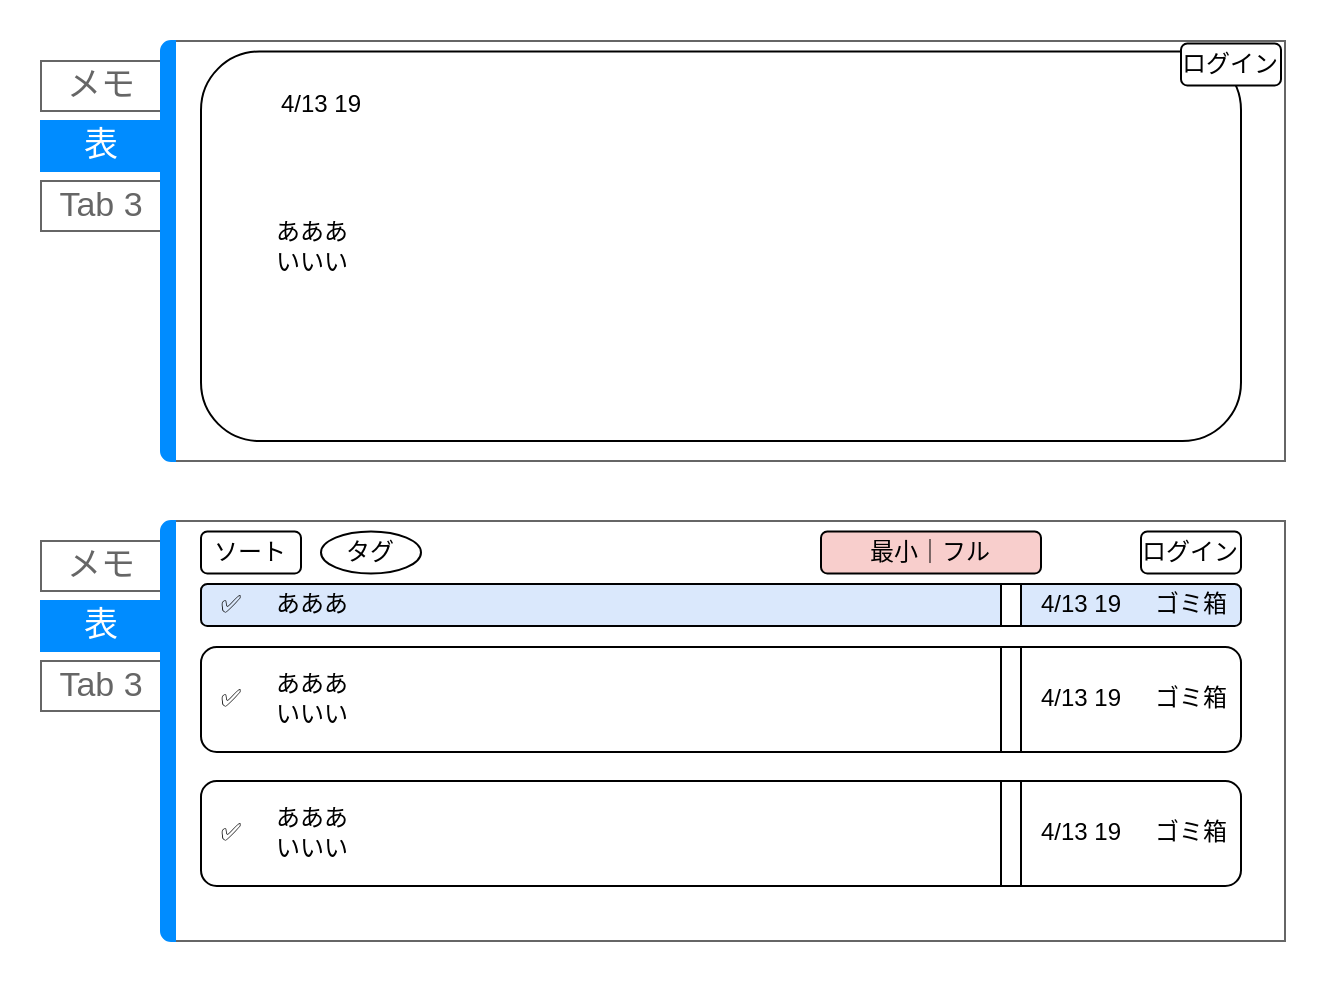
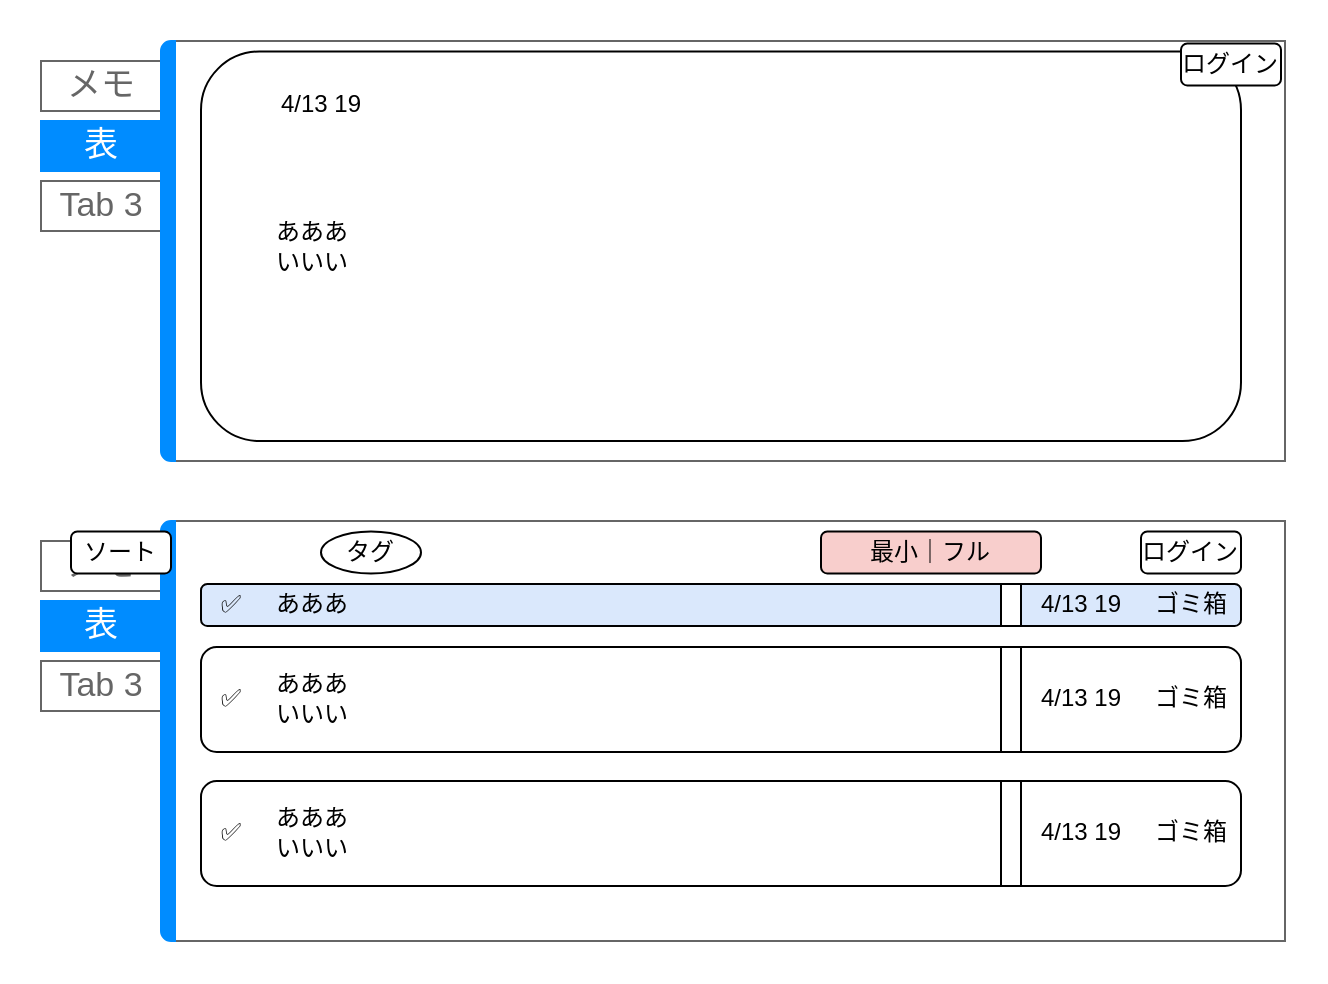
(251, 553) -> (121, 553)
